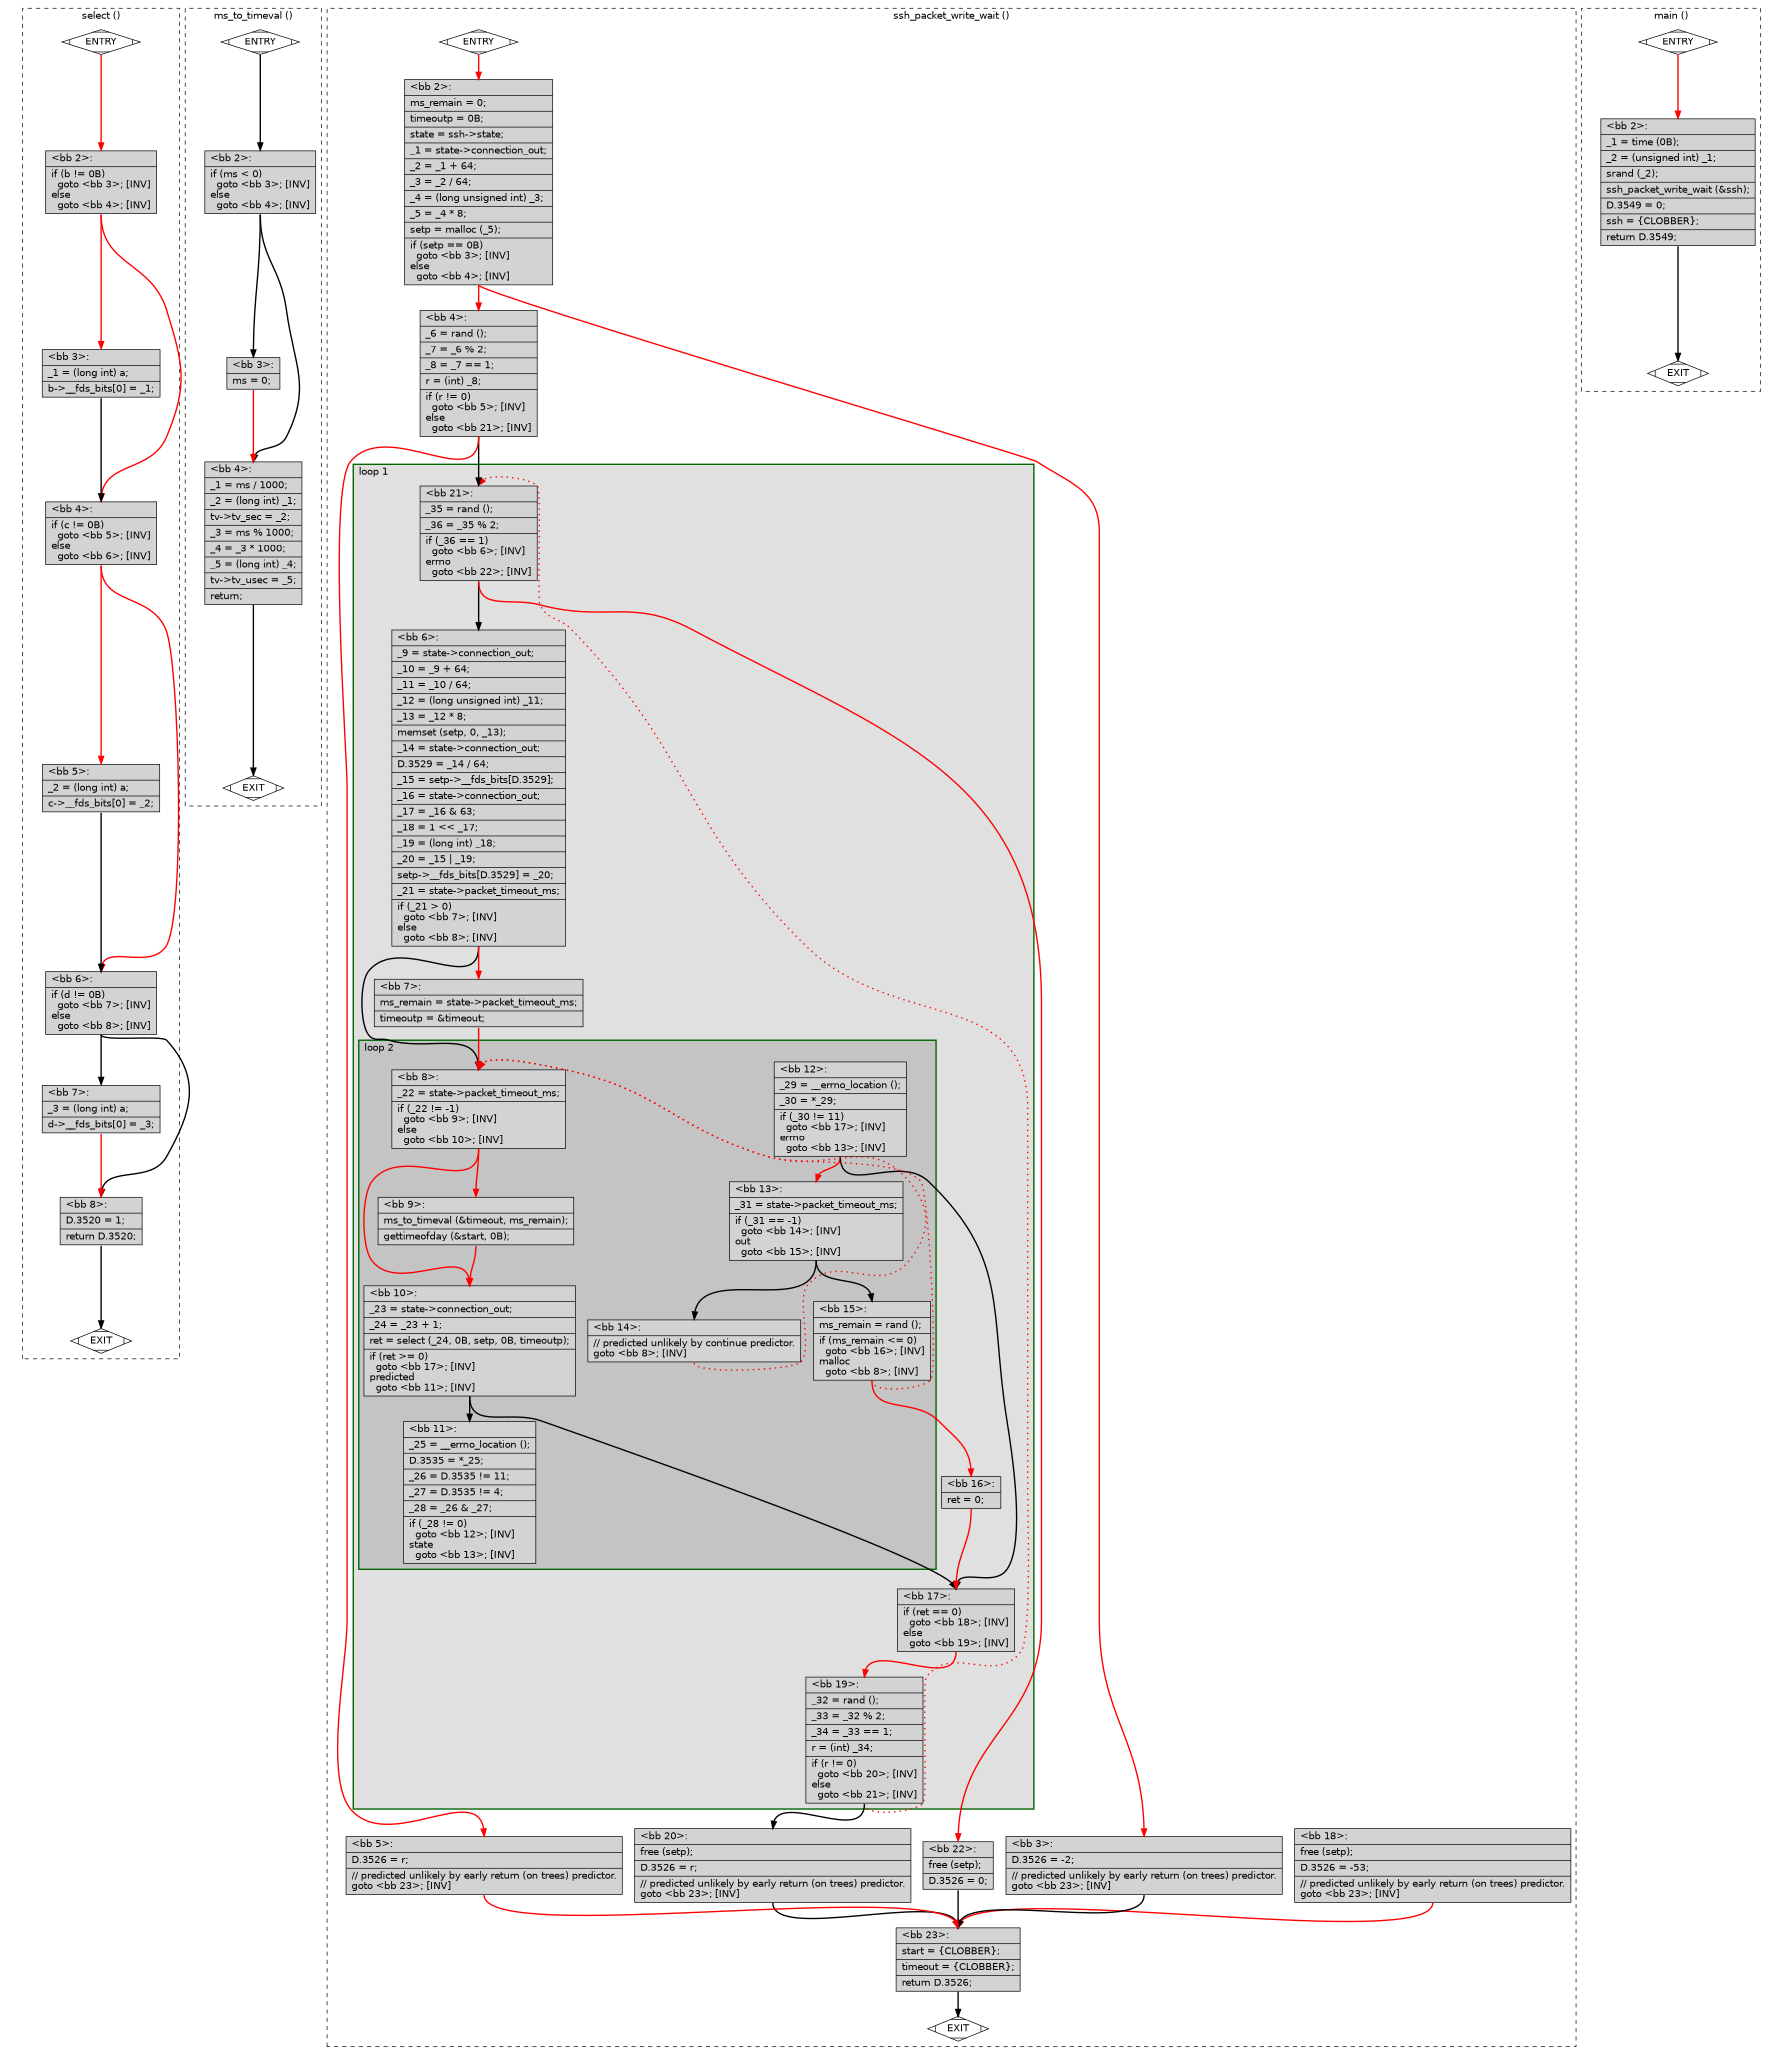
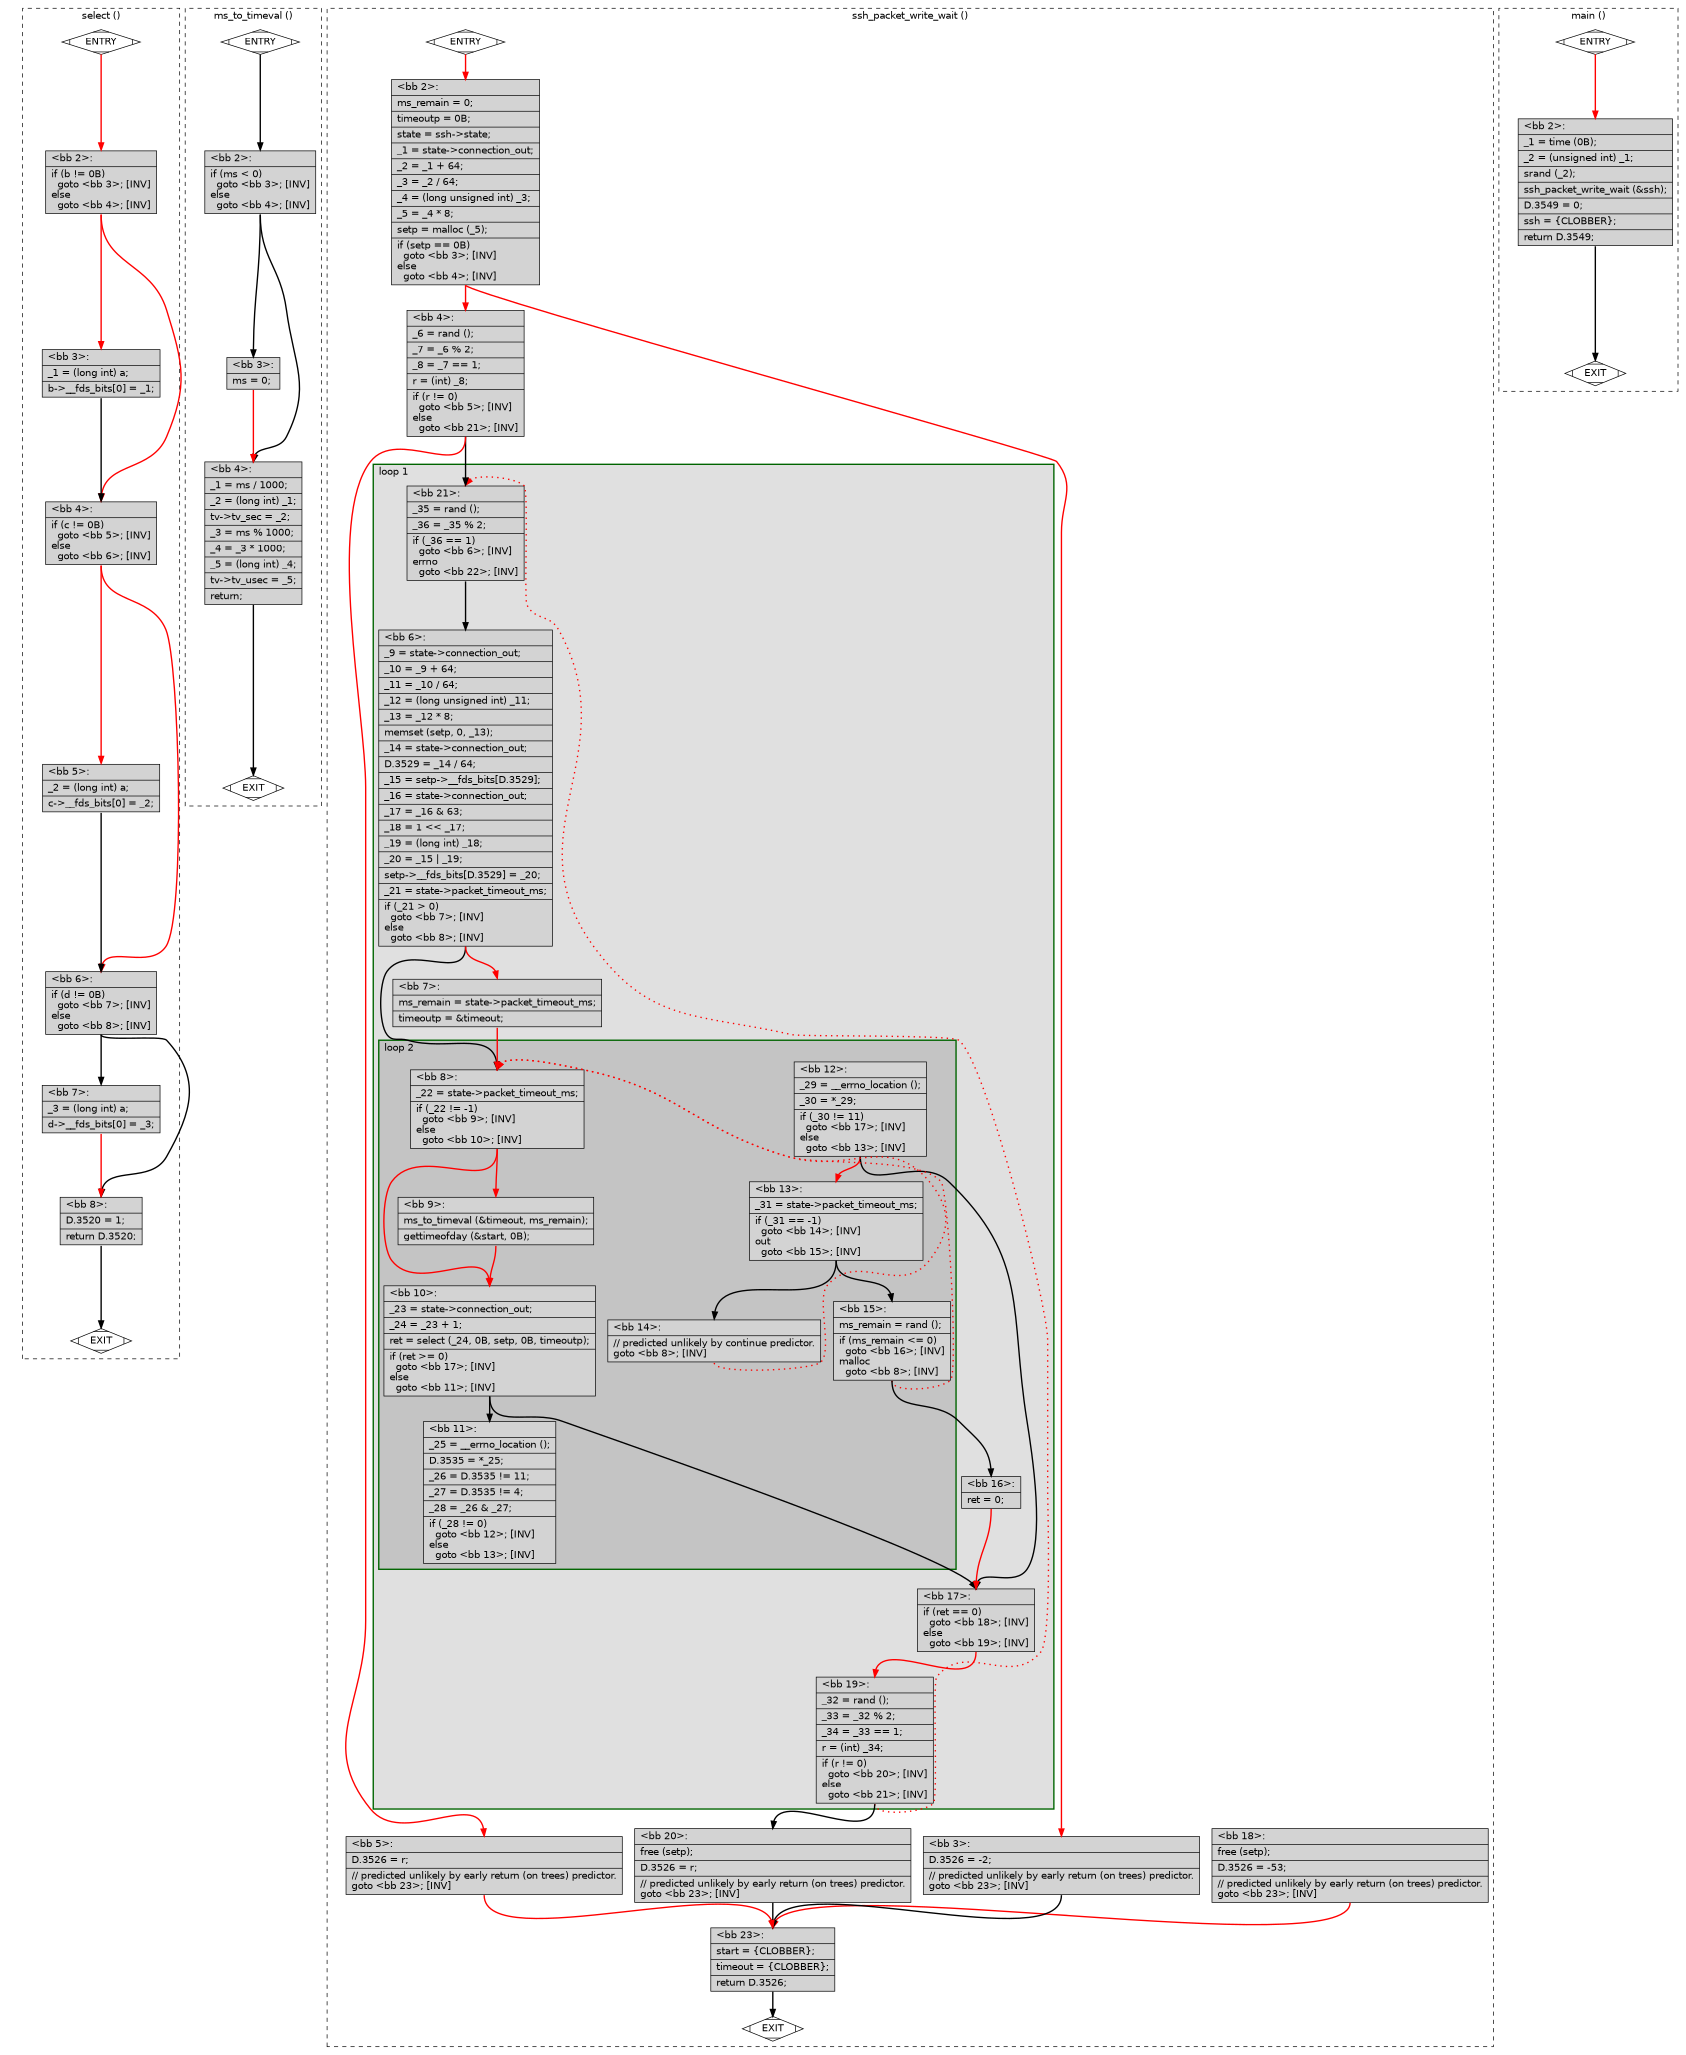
(792, 1138) -> (809, 1138)
(392, 1377) -> (399, 1377)
(929, 1414) -> (949, 1414)
(421, 1545) -> (439, 1545)
(958, 1866) -> none
